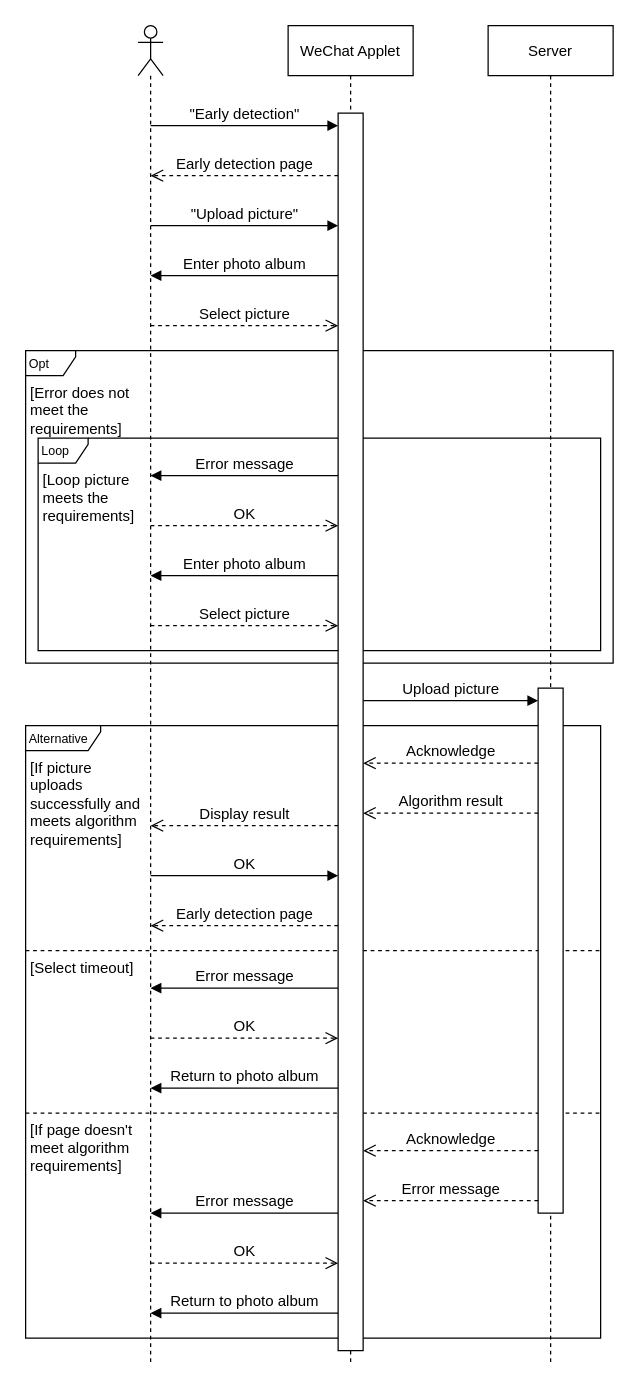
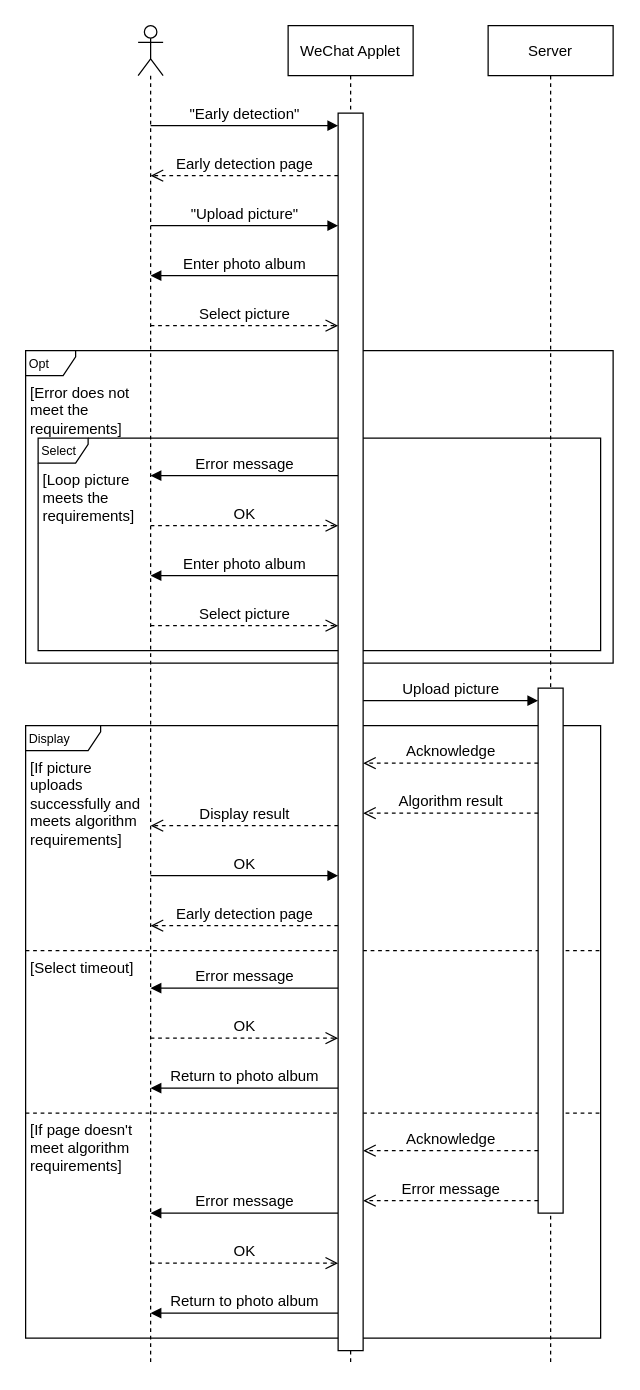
(59, 451) -> (65, 451)
(72, 738) -> (55, 738)
